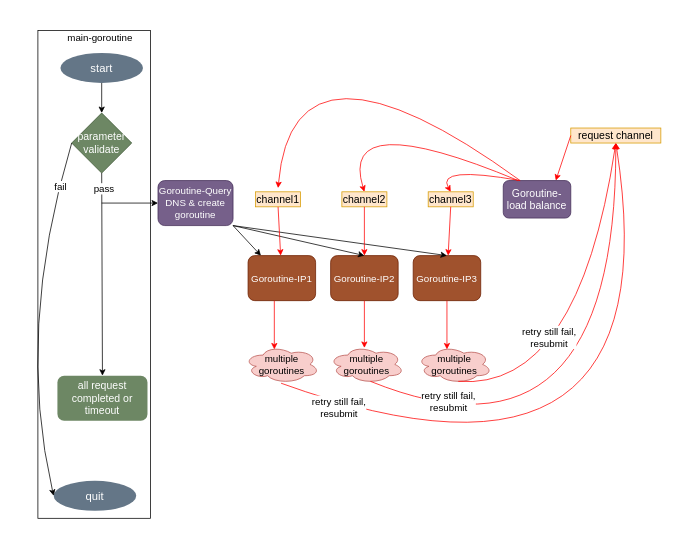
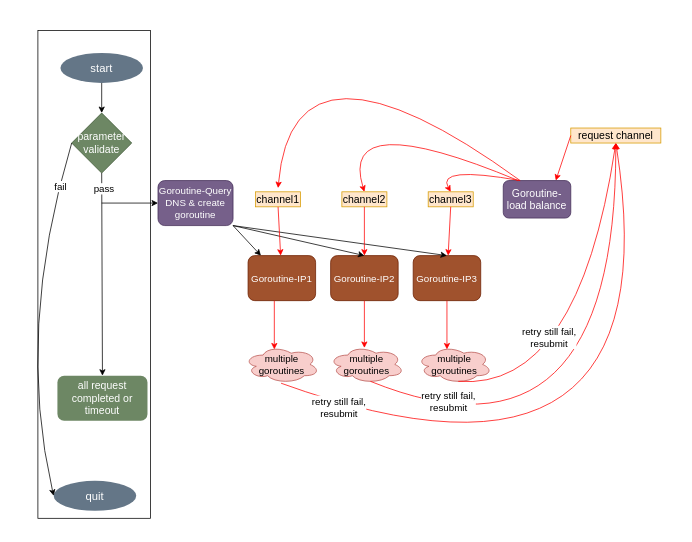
(100, 38) -> none
